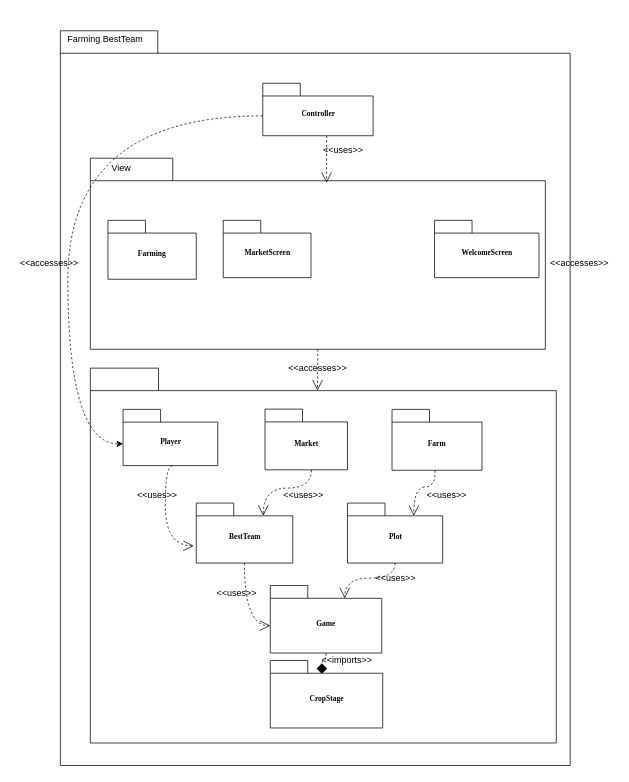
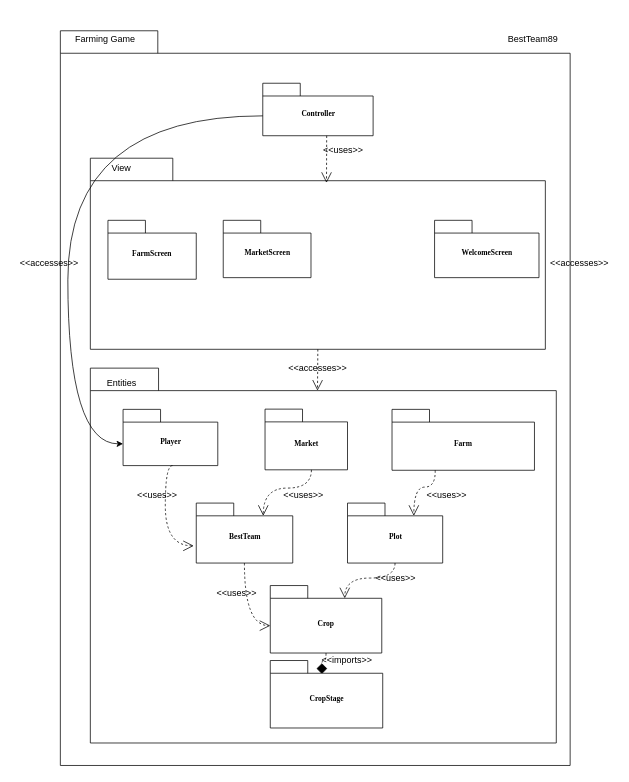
none -> (533, 38)
(105, 39) -> (105, 39)
(75, 224) -> (75, 224)
(152, 253) -> (152, 253)
none -> (122, 383)
(437, 440) -> (463, 440)
(326, 623) -> (326, 623)
